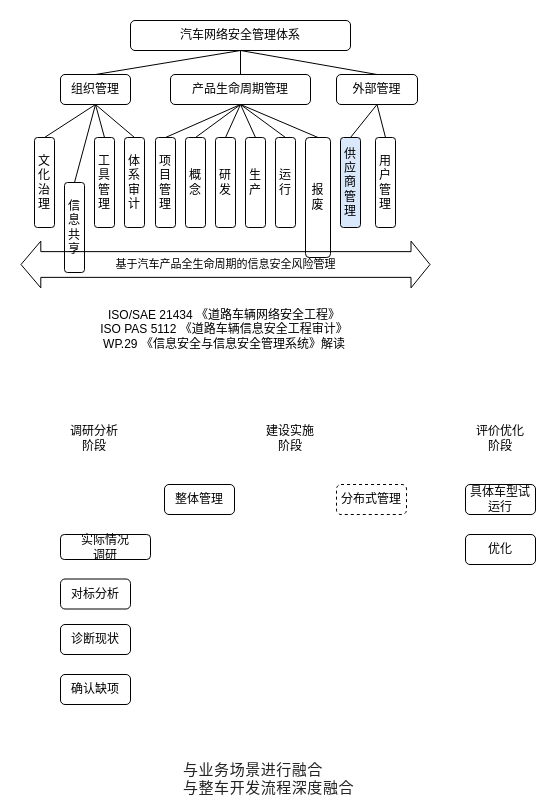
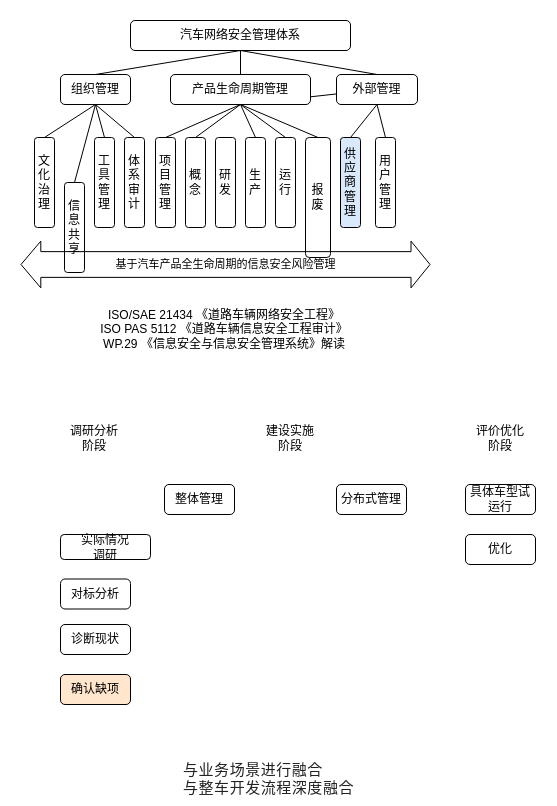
(233, 122) -> (323, 95)
(372, 500) -> (372, 500)
(96, 690) -> (96, 690)
